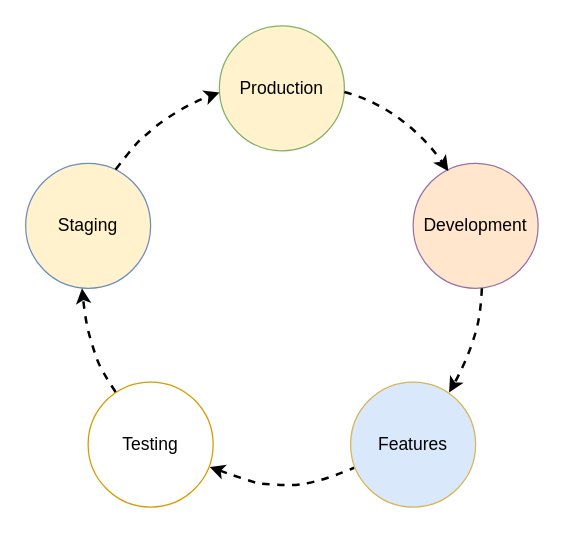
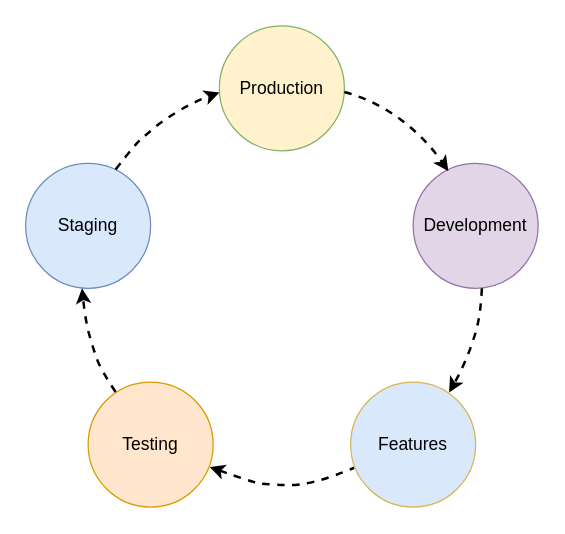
(88, 226) -> (88, 226)
(476, 226) -> (476, 226)
(151, 444) -> (151, 444)
